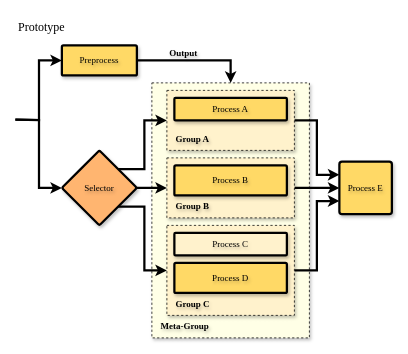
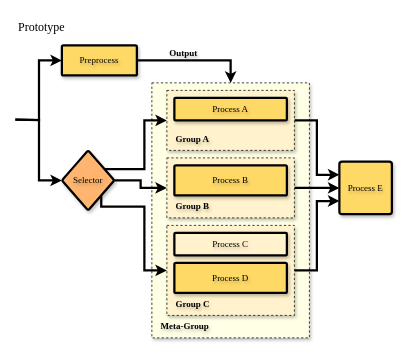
(99, 188) -> (88, 180)
